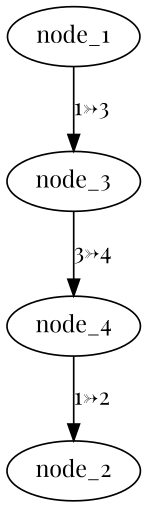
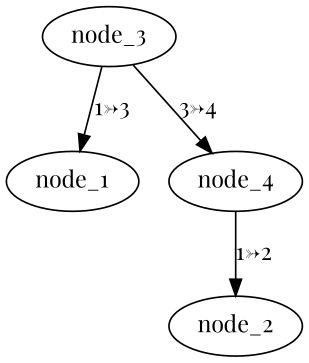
(74, 101) -> (93, 101)
